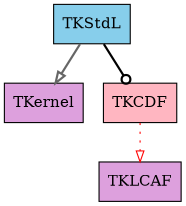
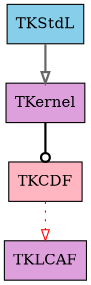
(114, 60) -> (45, 138)
